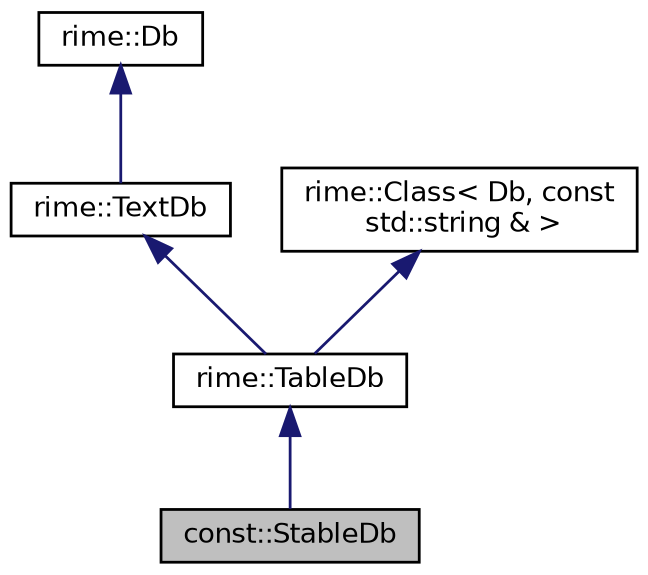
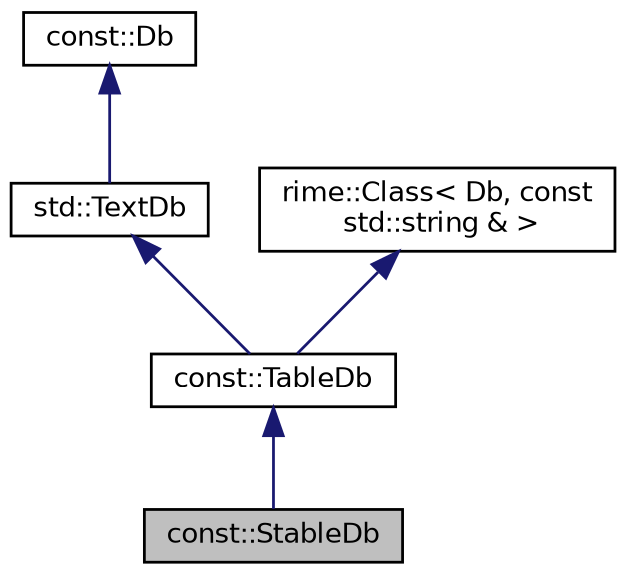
(121, 39) -> (110, 39)
(121, 210) -> (110, 210)
(290, 380) -> (273, 380)
